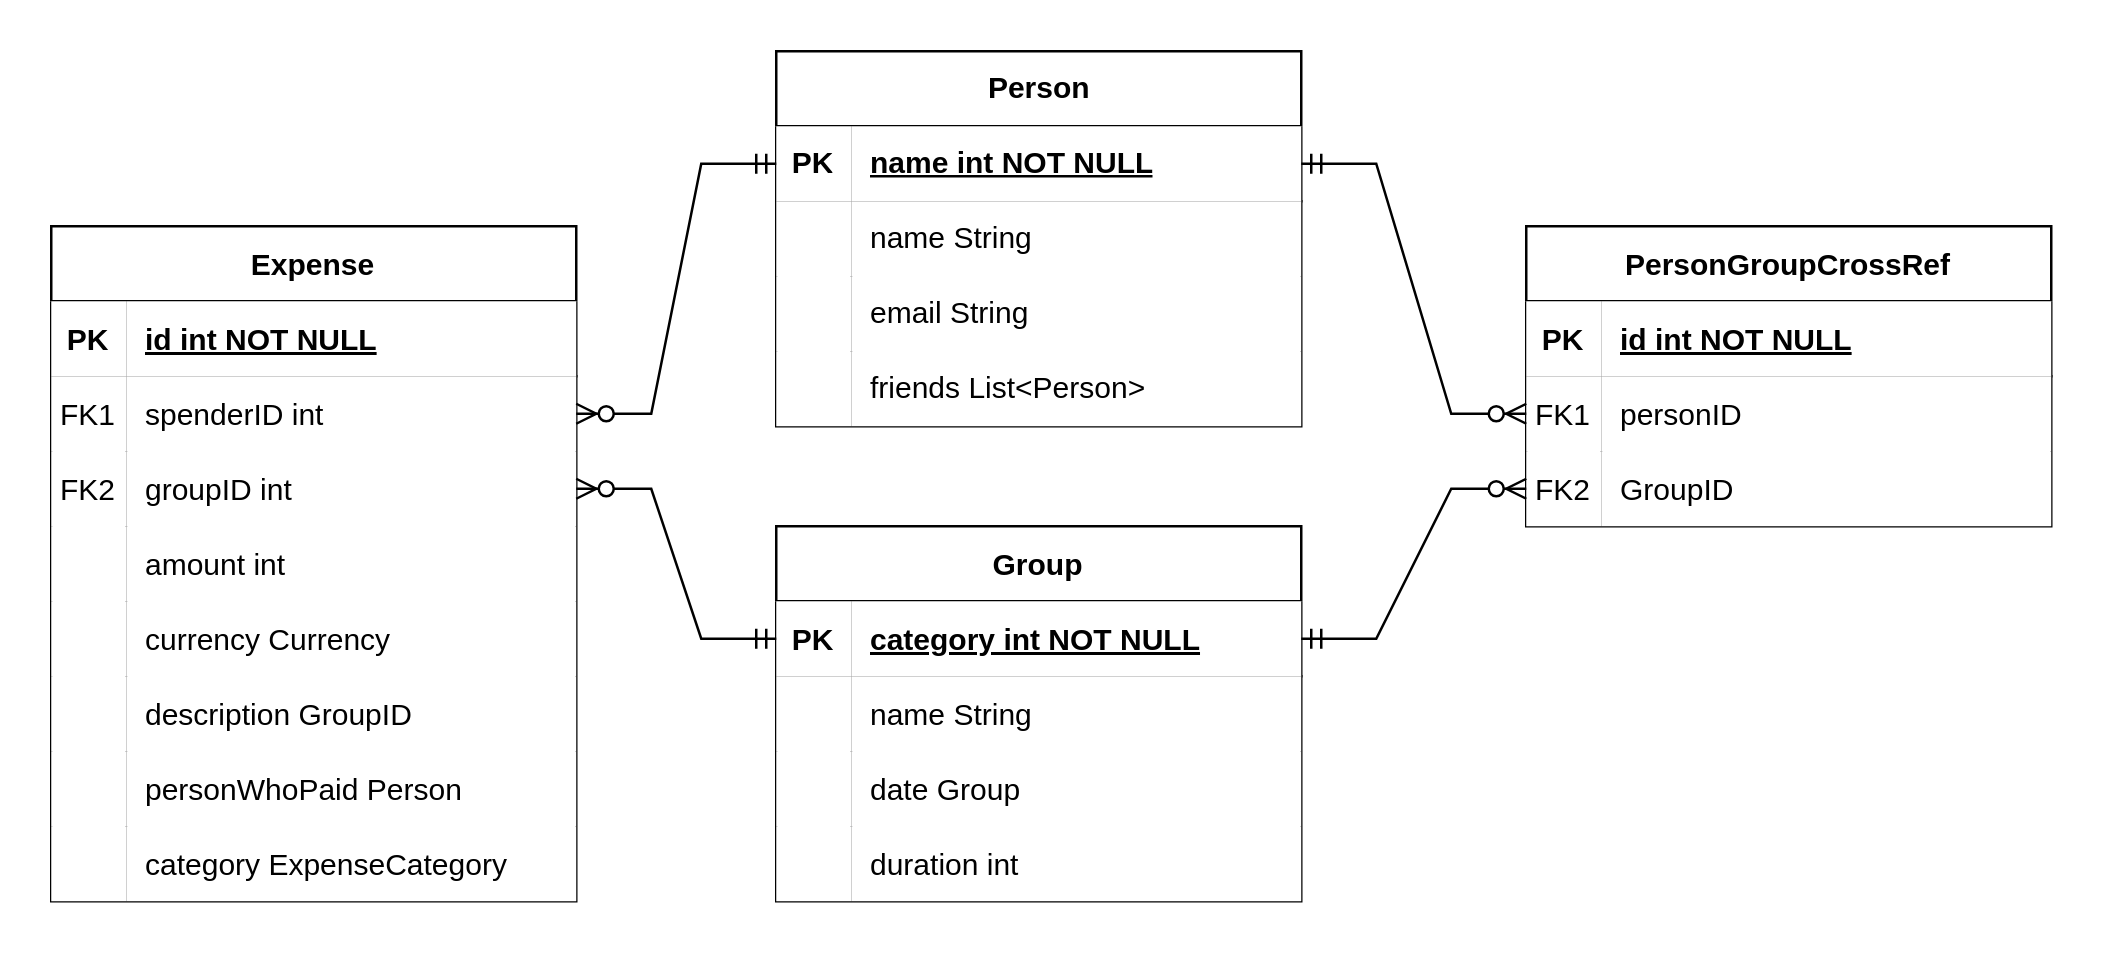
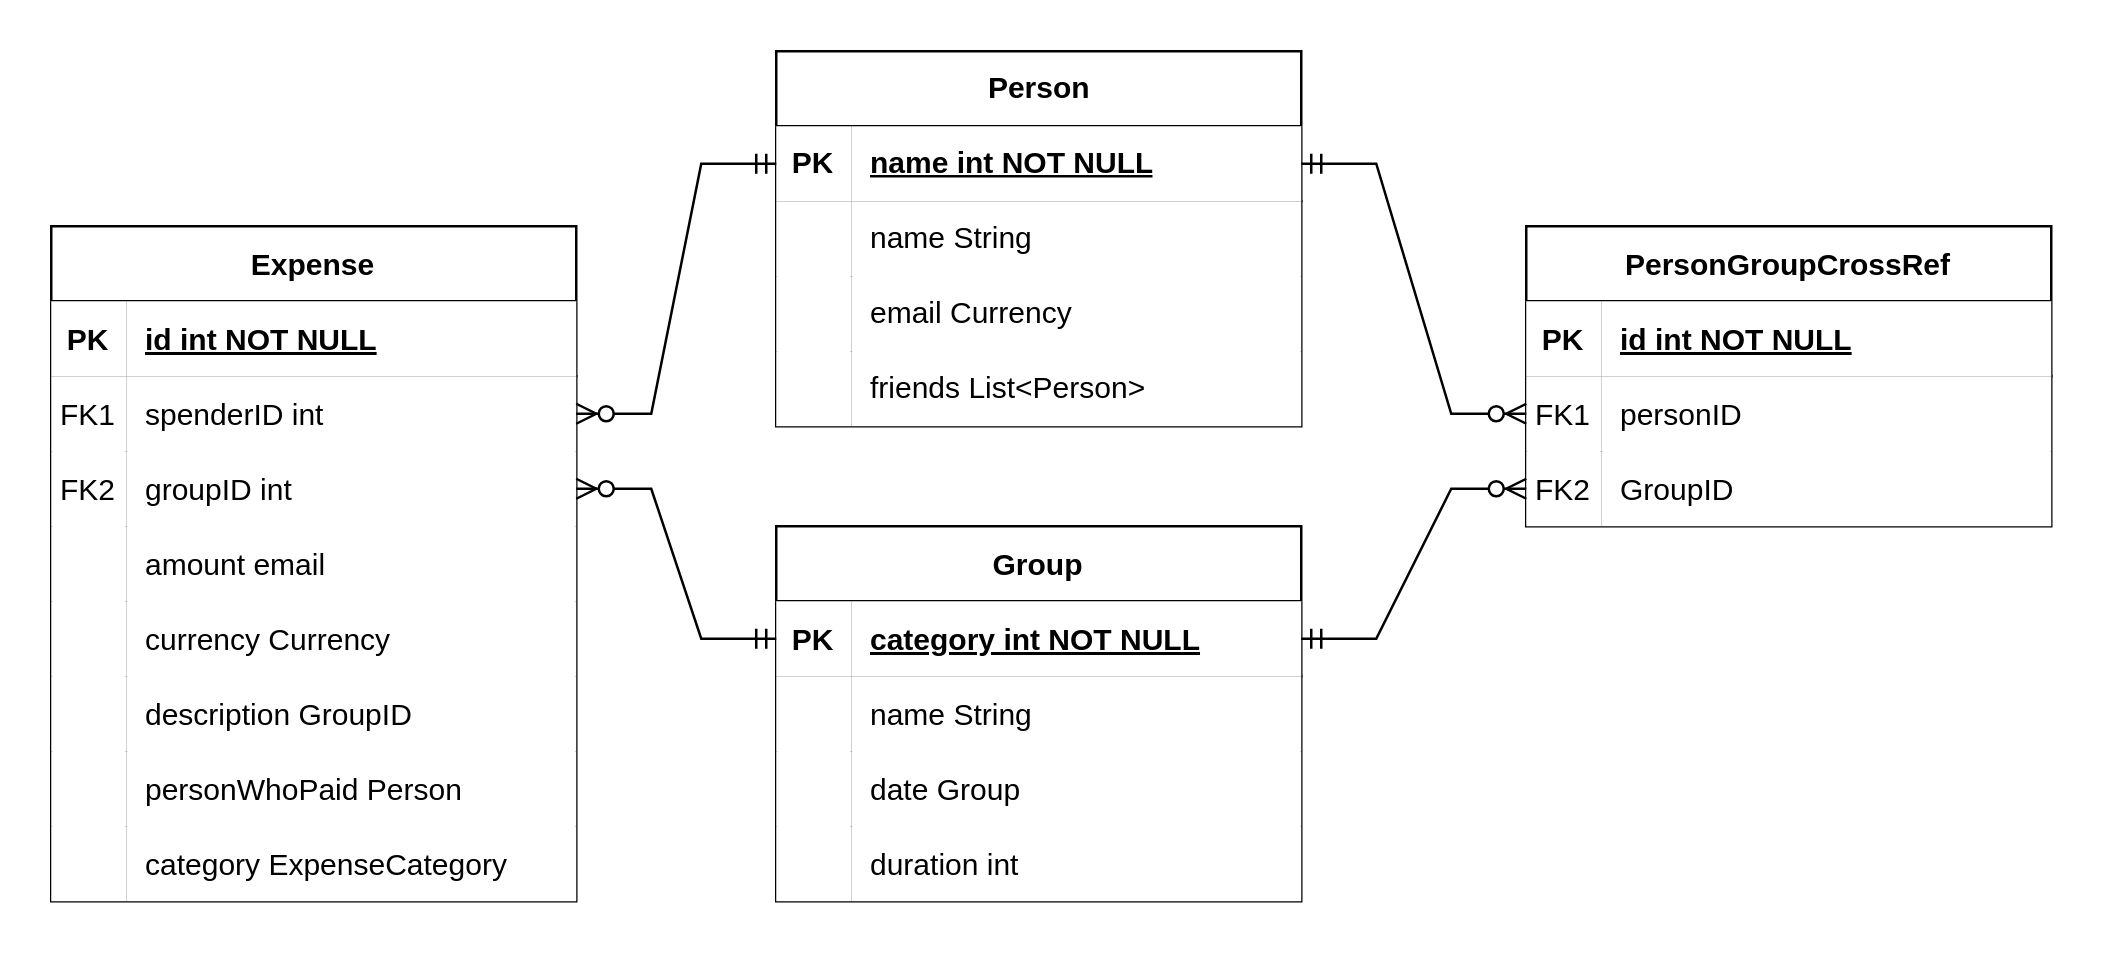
(956, 314) -> (977, 314)
(221, 565) -> (234, 565)
